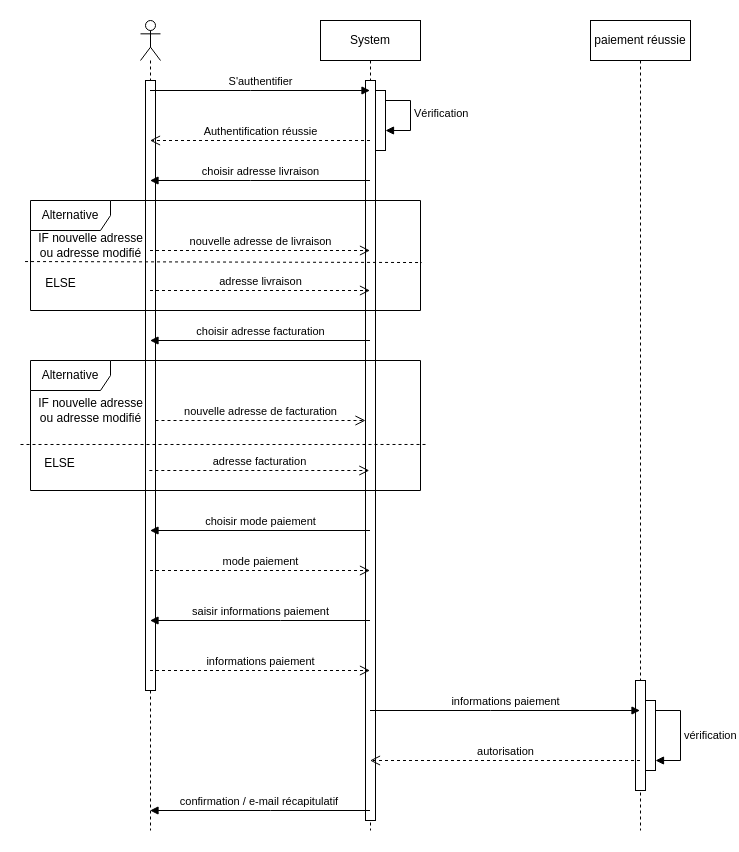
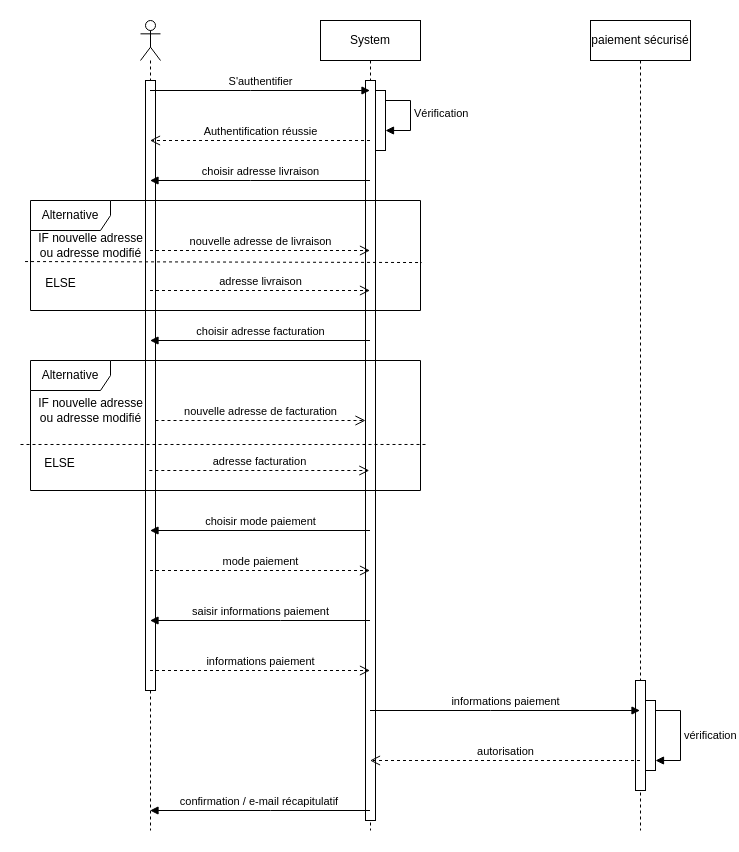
(641, 41) -> (641, 41)
